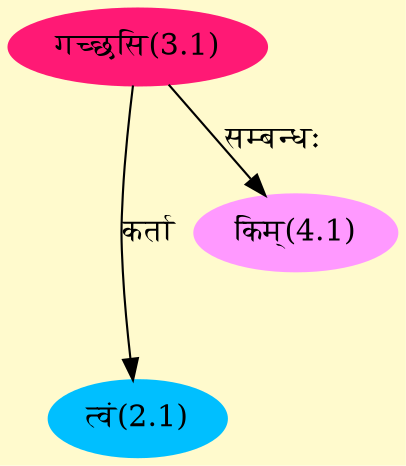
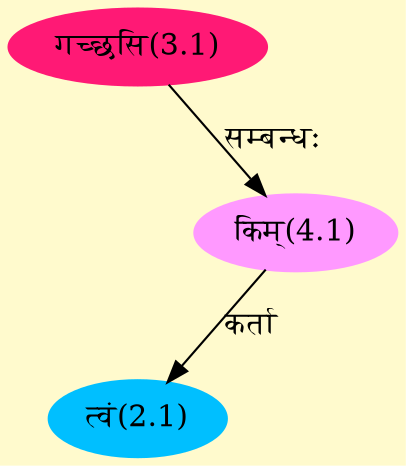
(122, 222) -> (224, 318)
